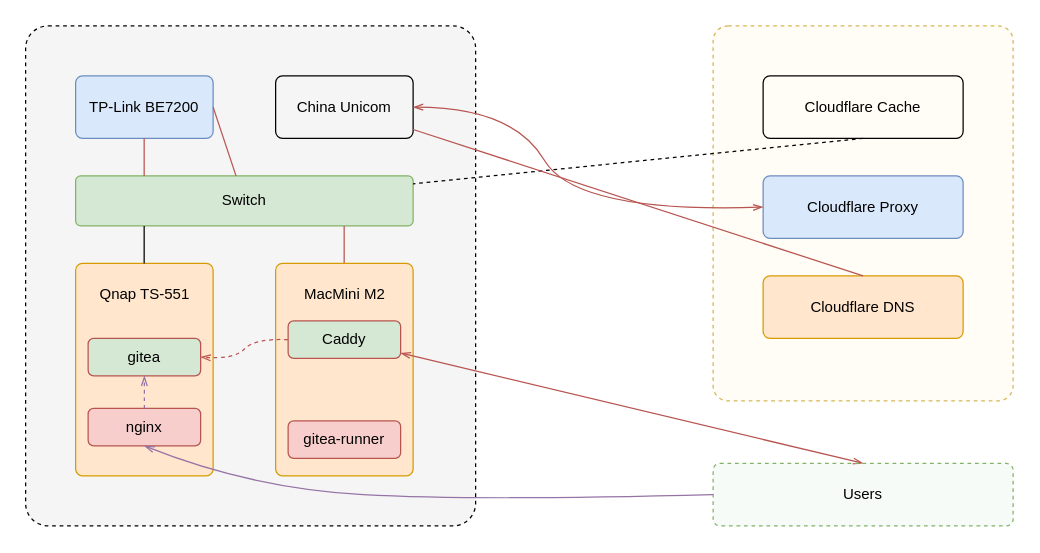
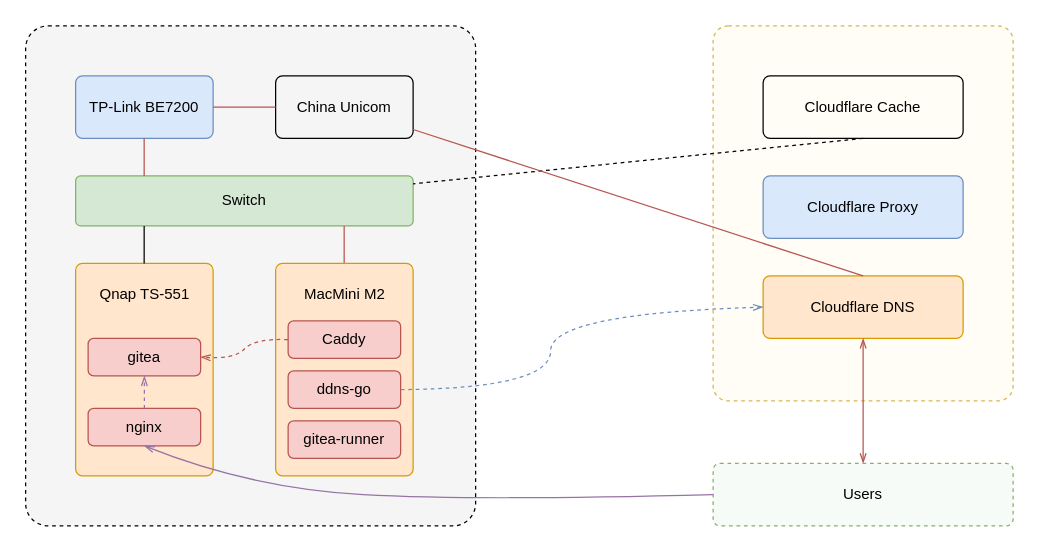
(496, 120) -> none
(225, 141) -> (244, 107)
none -> (570, 331)
(344, 339) -> (344, 339)
(144, 357) -> (144, 357)
none -> (344, 389)
(689, 422) -> (863, 401)
